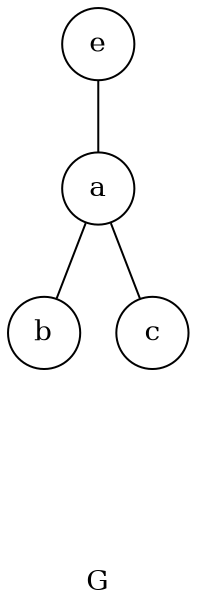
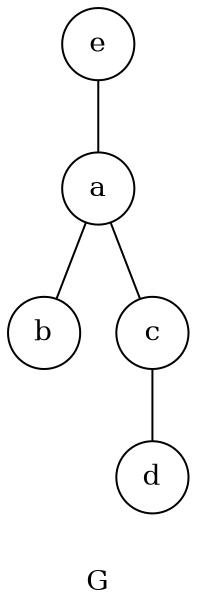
none -> (152, 477)
